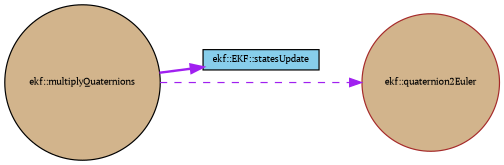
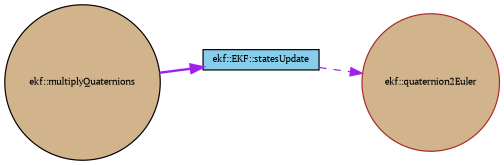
(255, 83) -> (335, 70)
